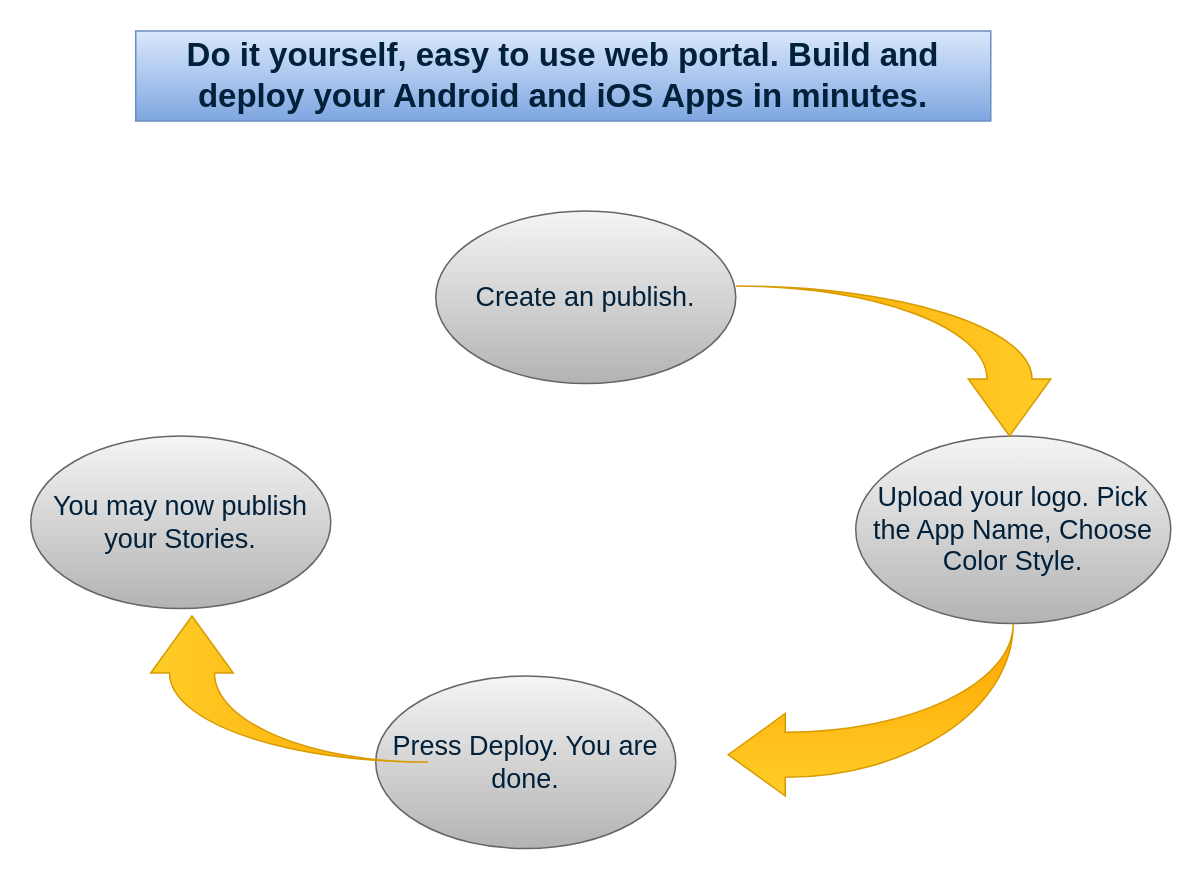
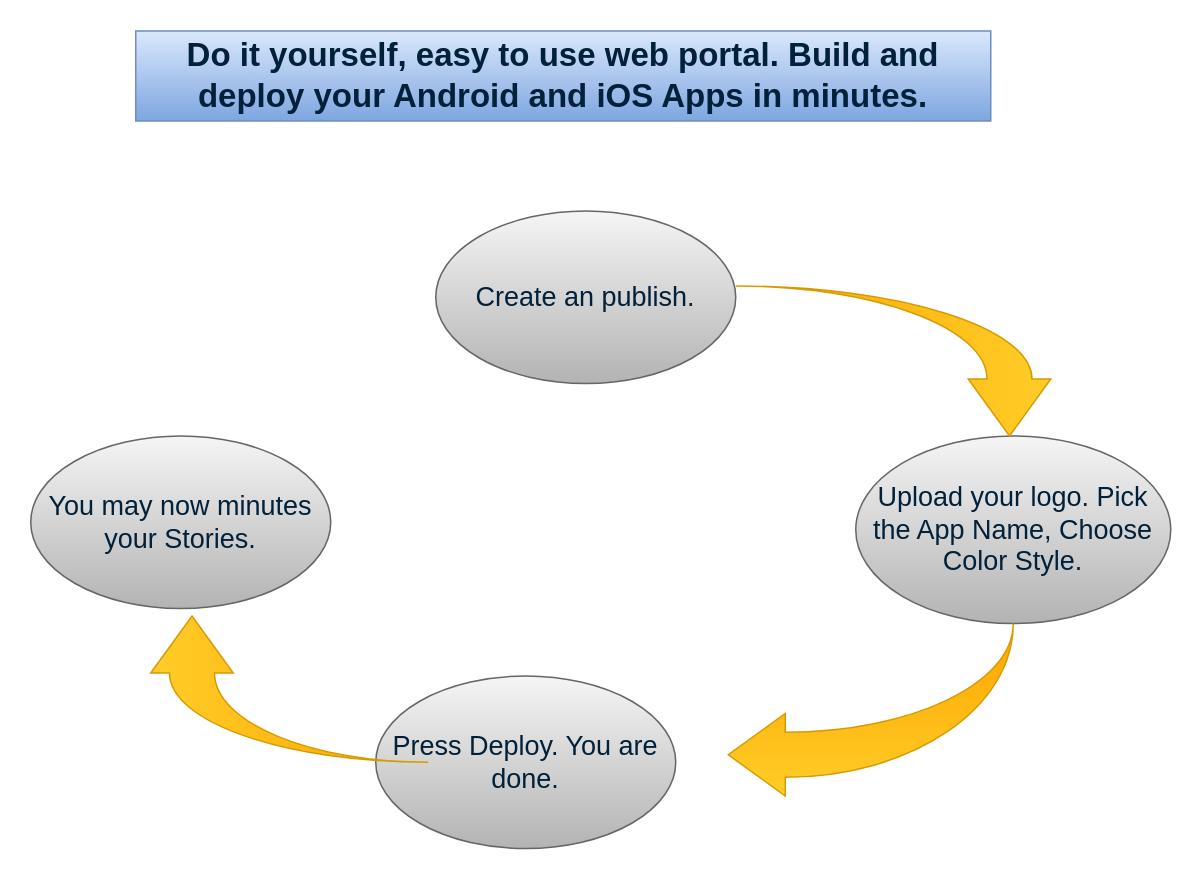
(181, 523) -> (181, 523)
